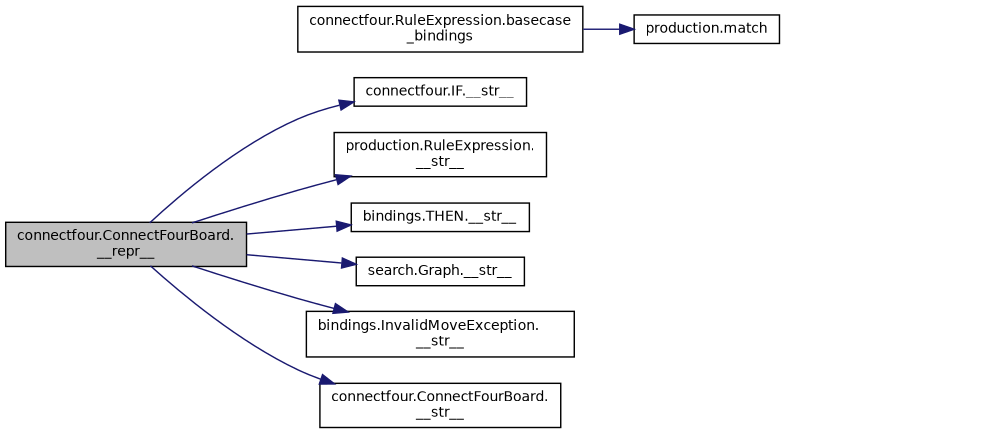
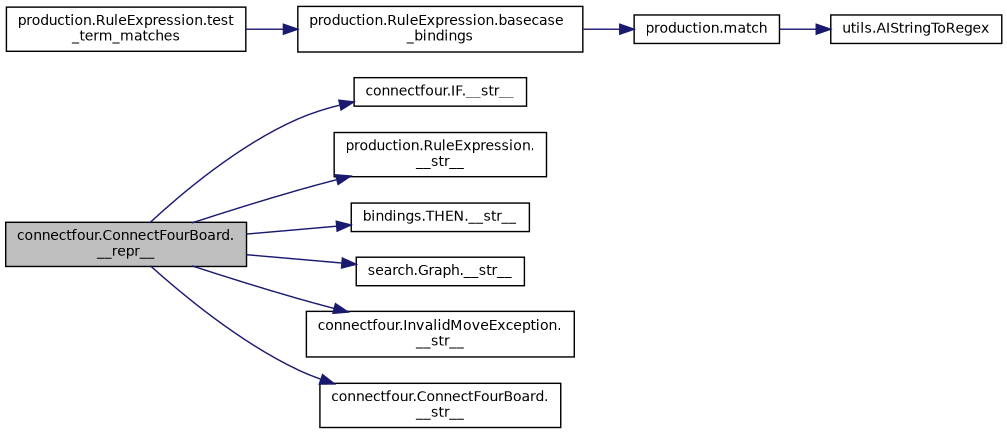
none -> (126, 29)
(440, 29) -> (440, 29)
none -> (916, 29)
(440, 334) -> (440, 334)
